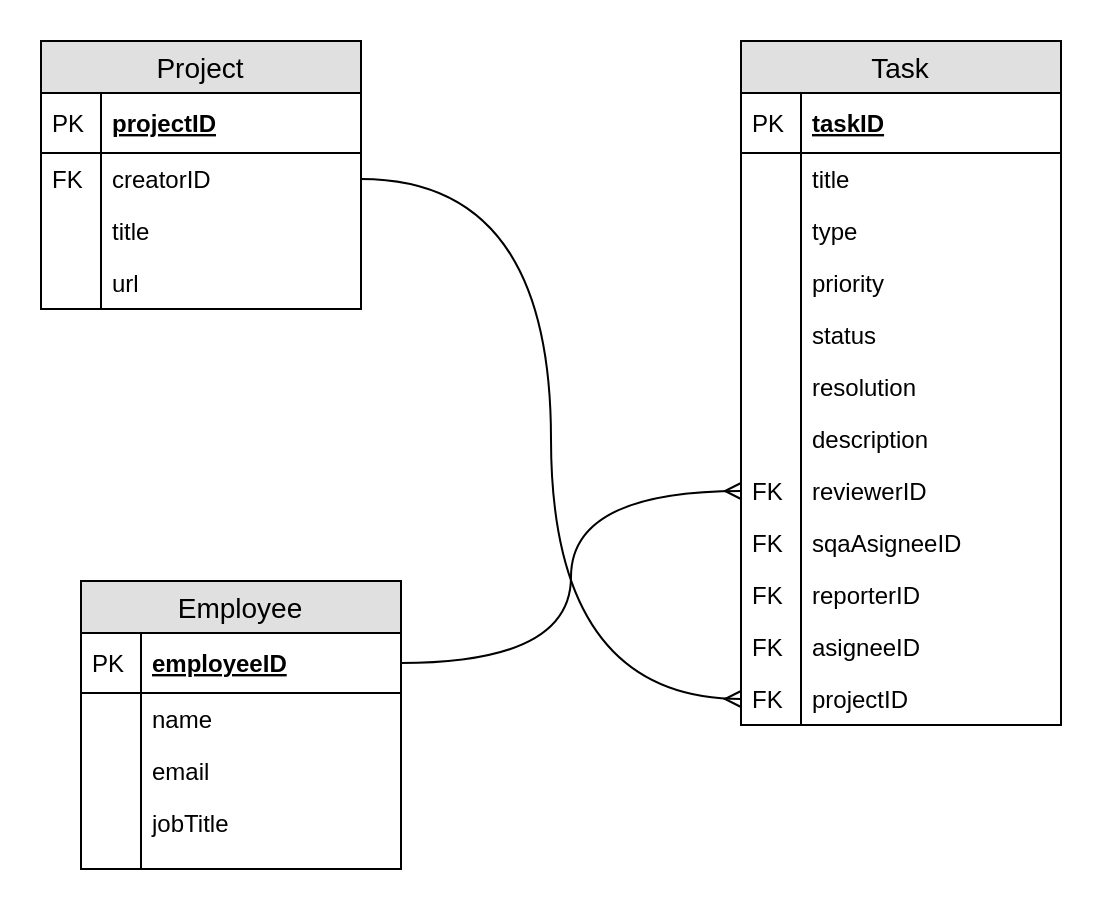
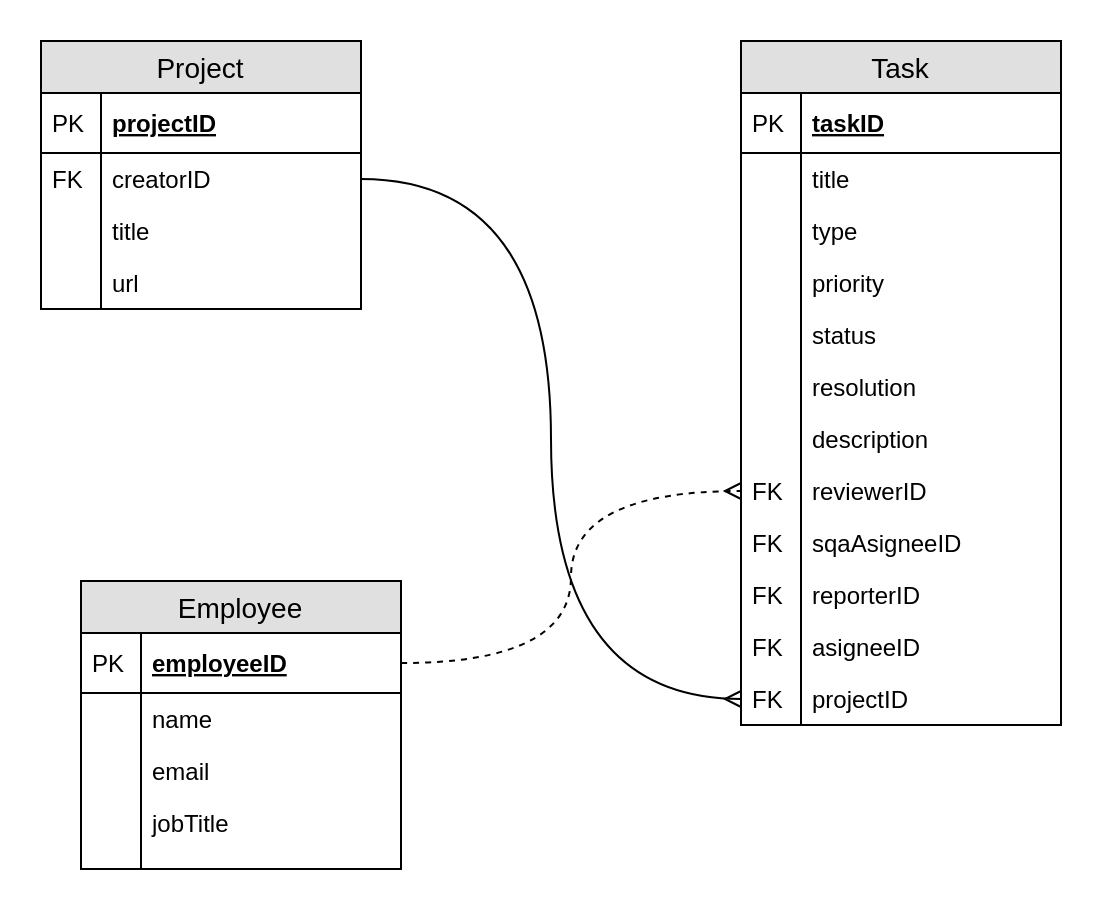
(638, 503) -> (638, 503)
